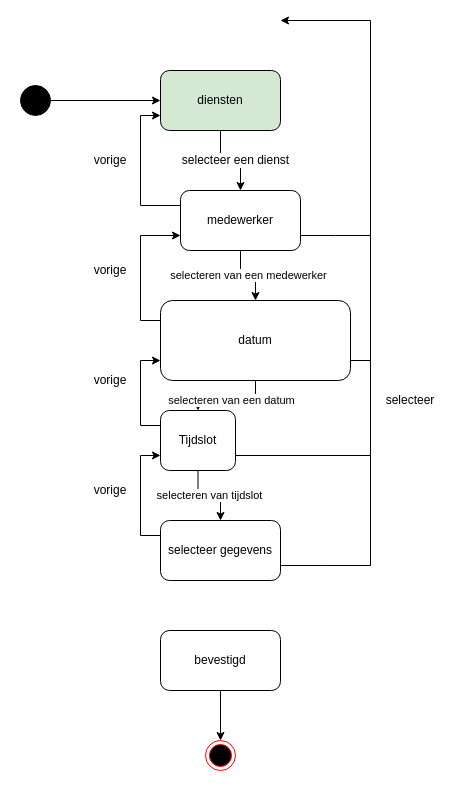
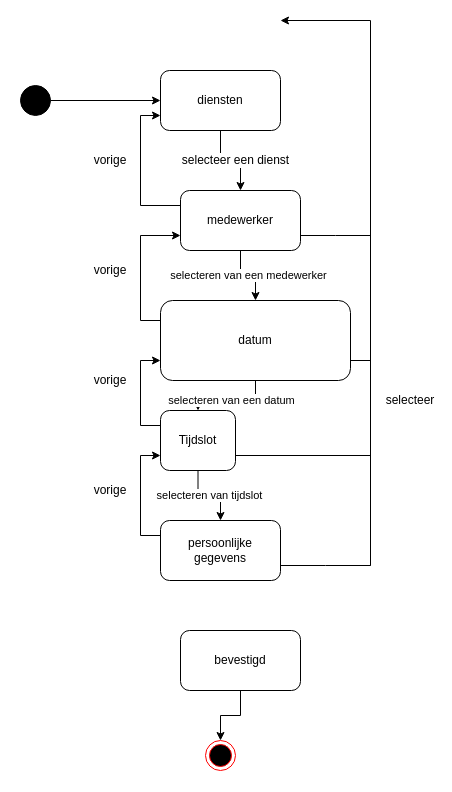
(221, 101) -> (221, 101)
(221, 551) -> (221, 551)
(221, 661) -> (241, 661)
